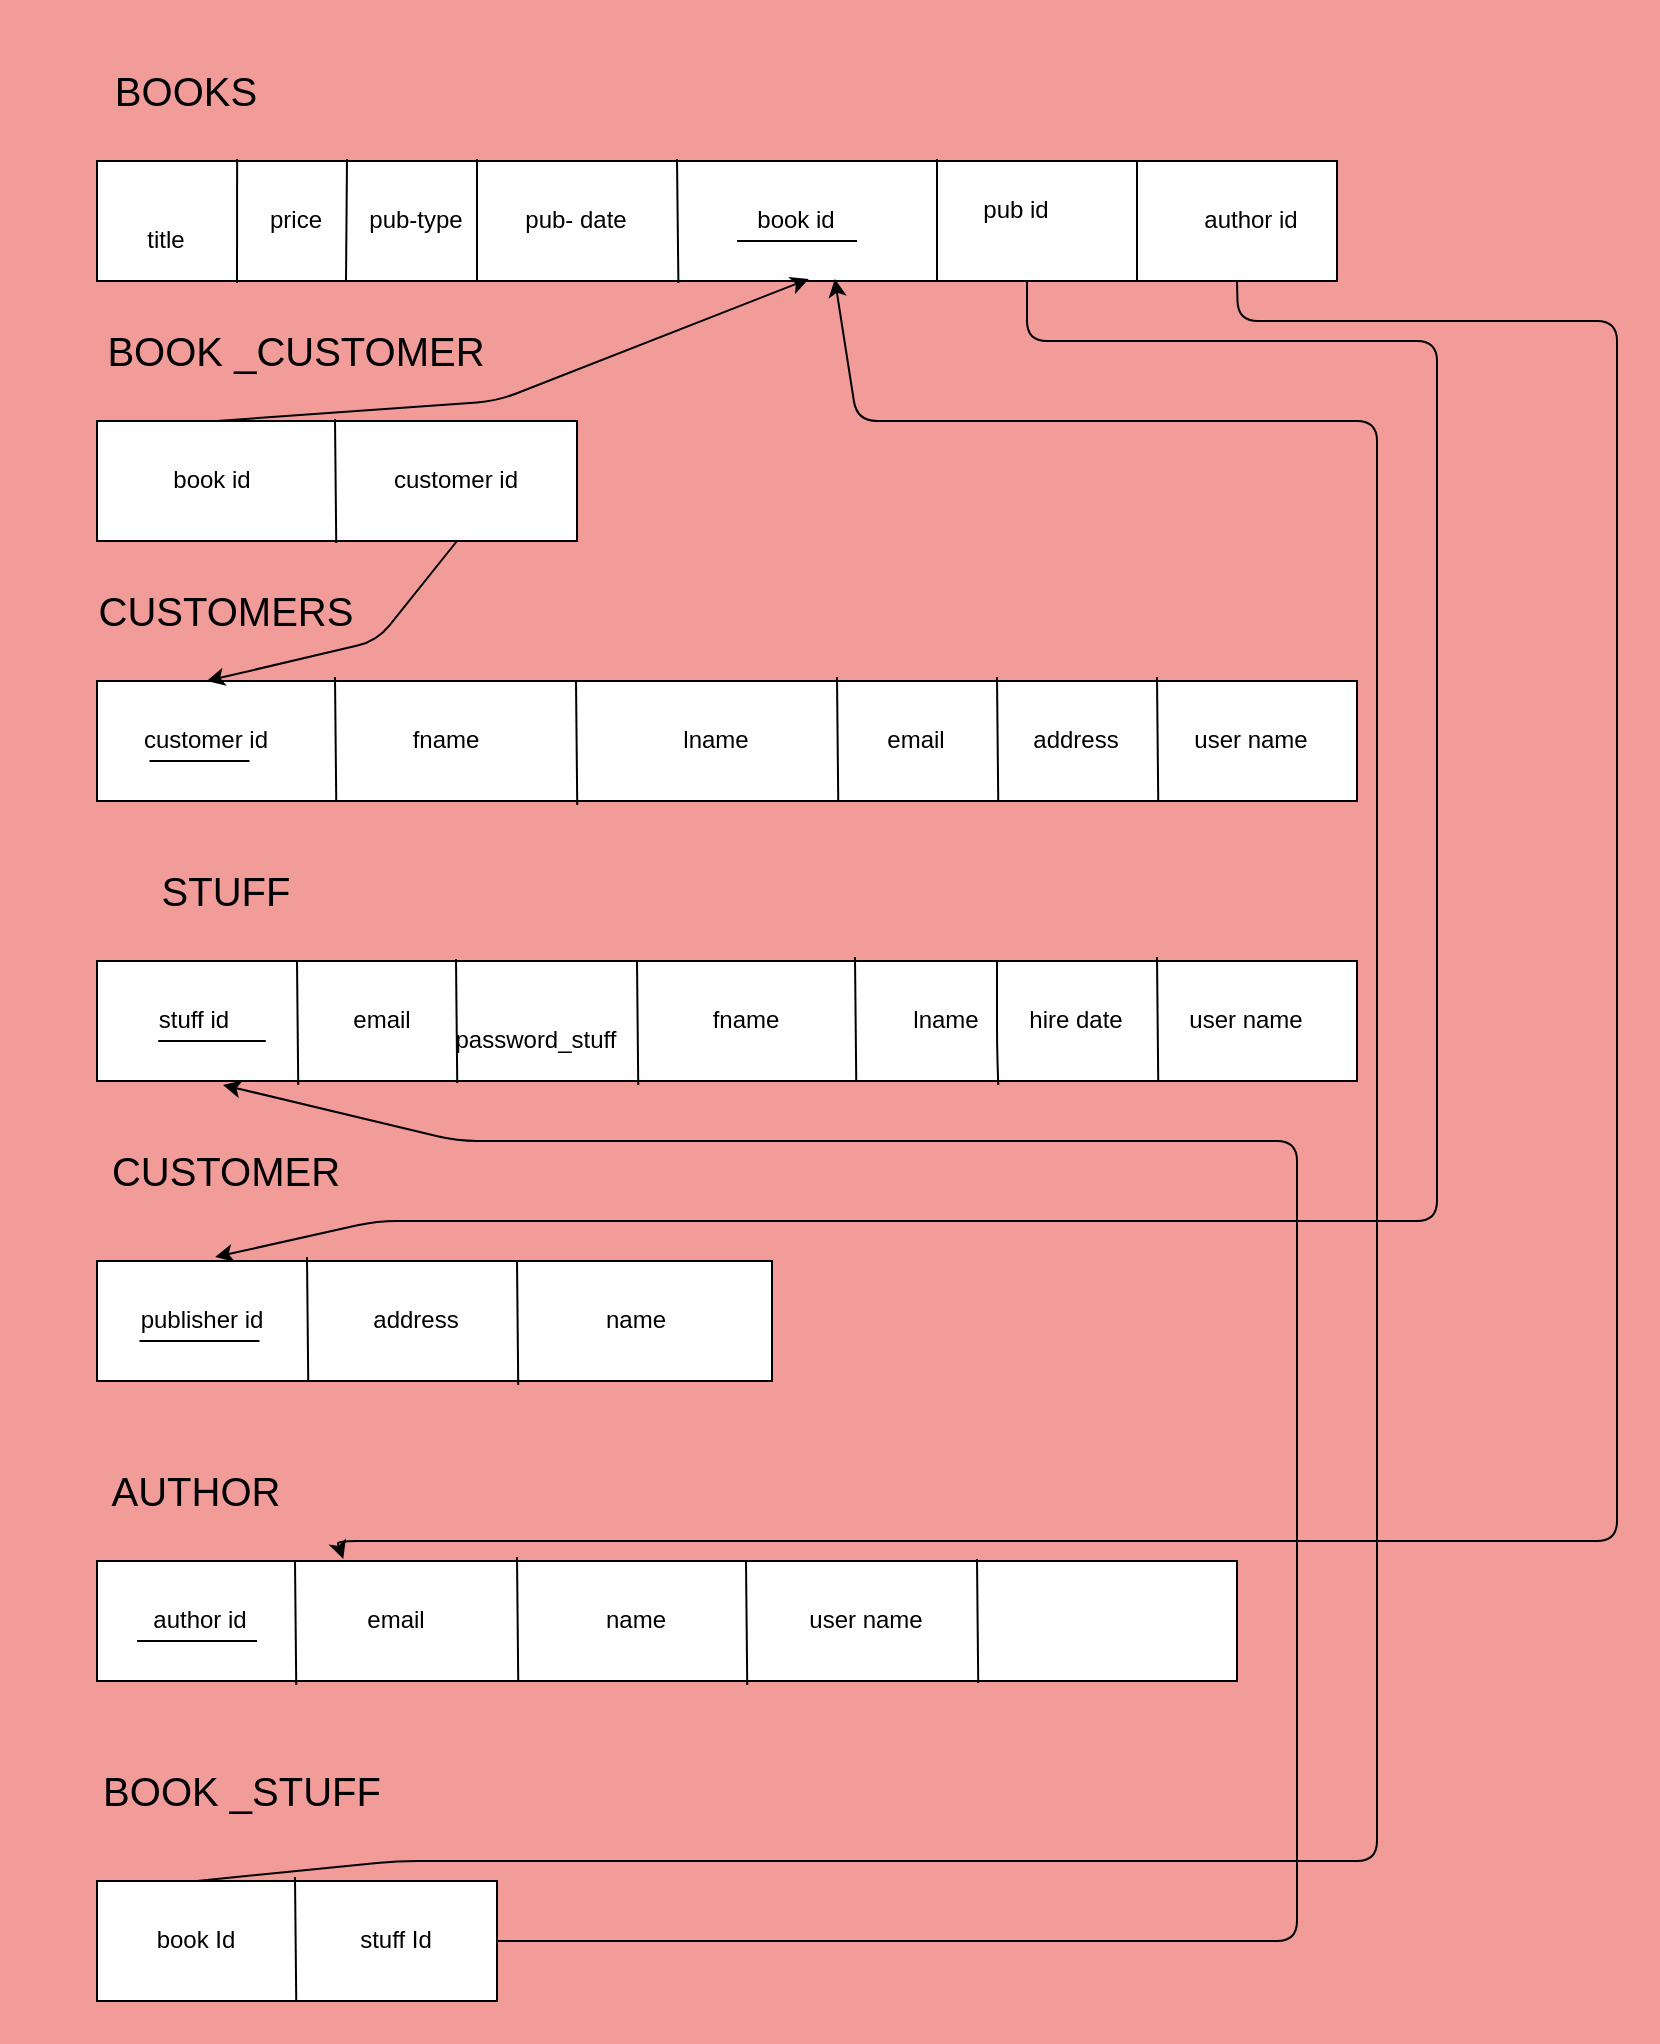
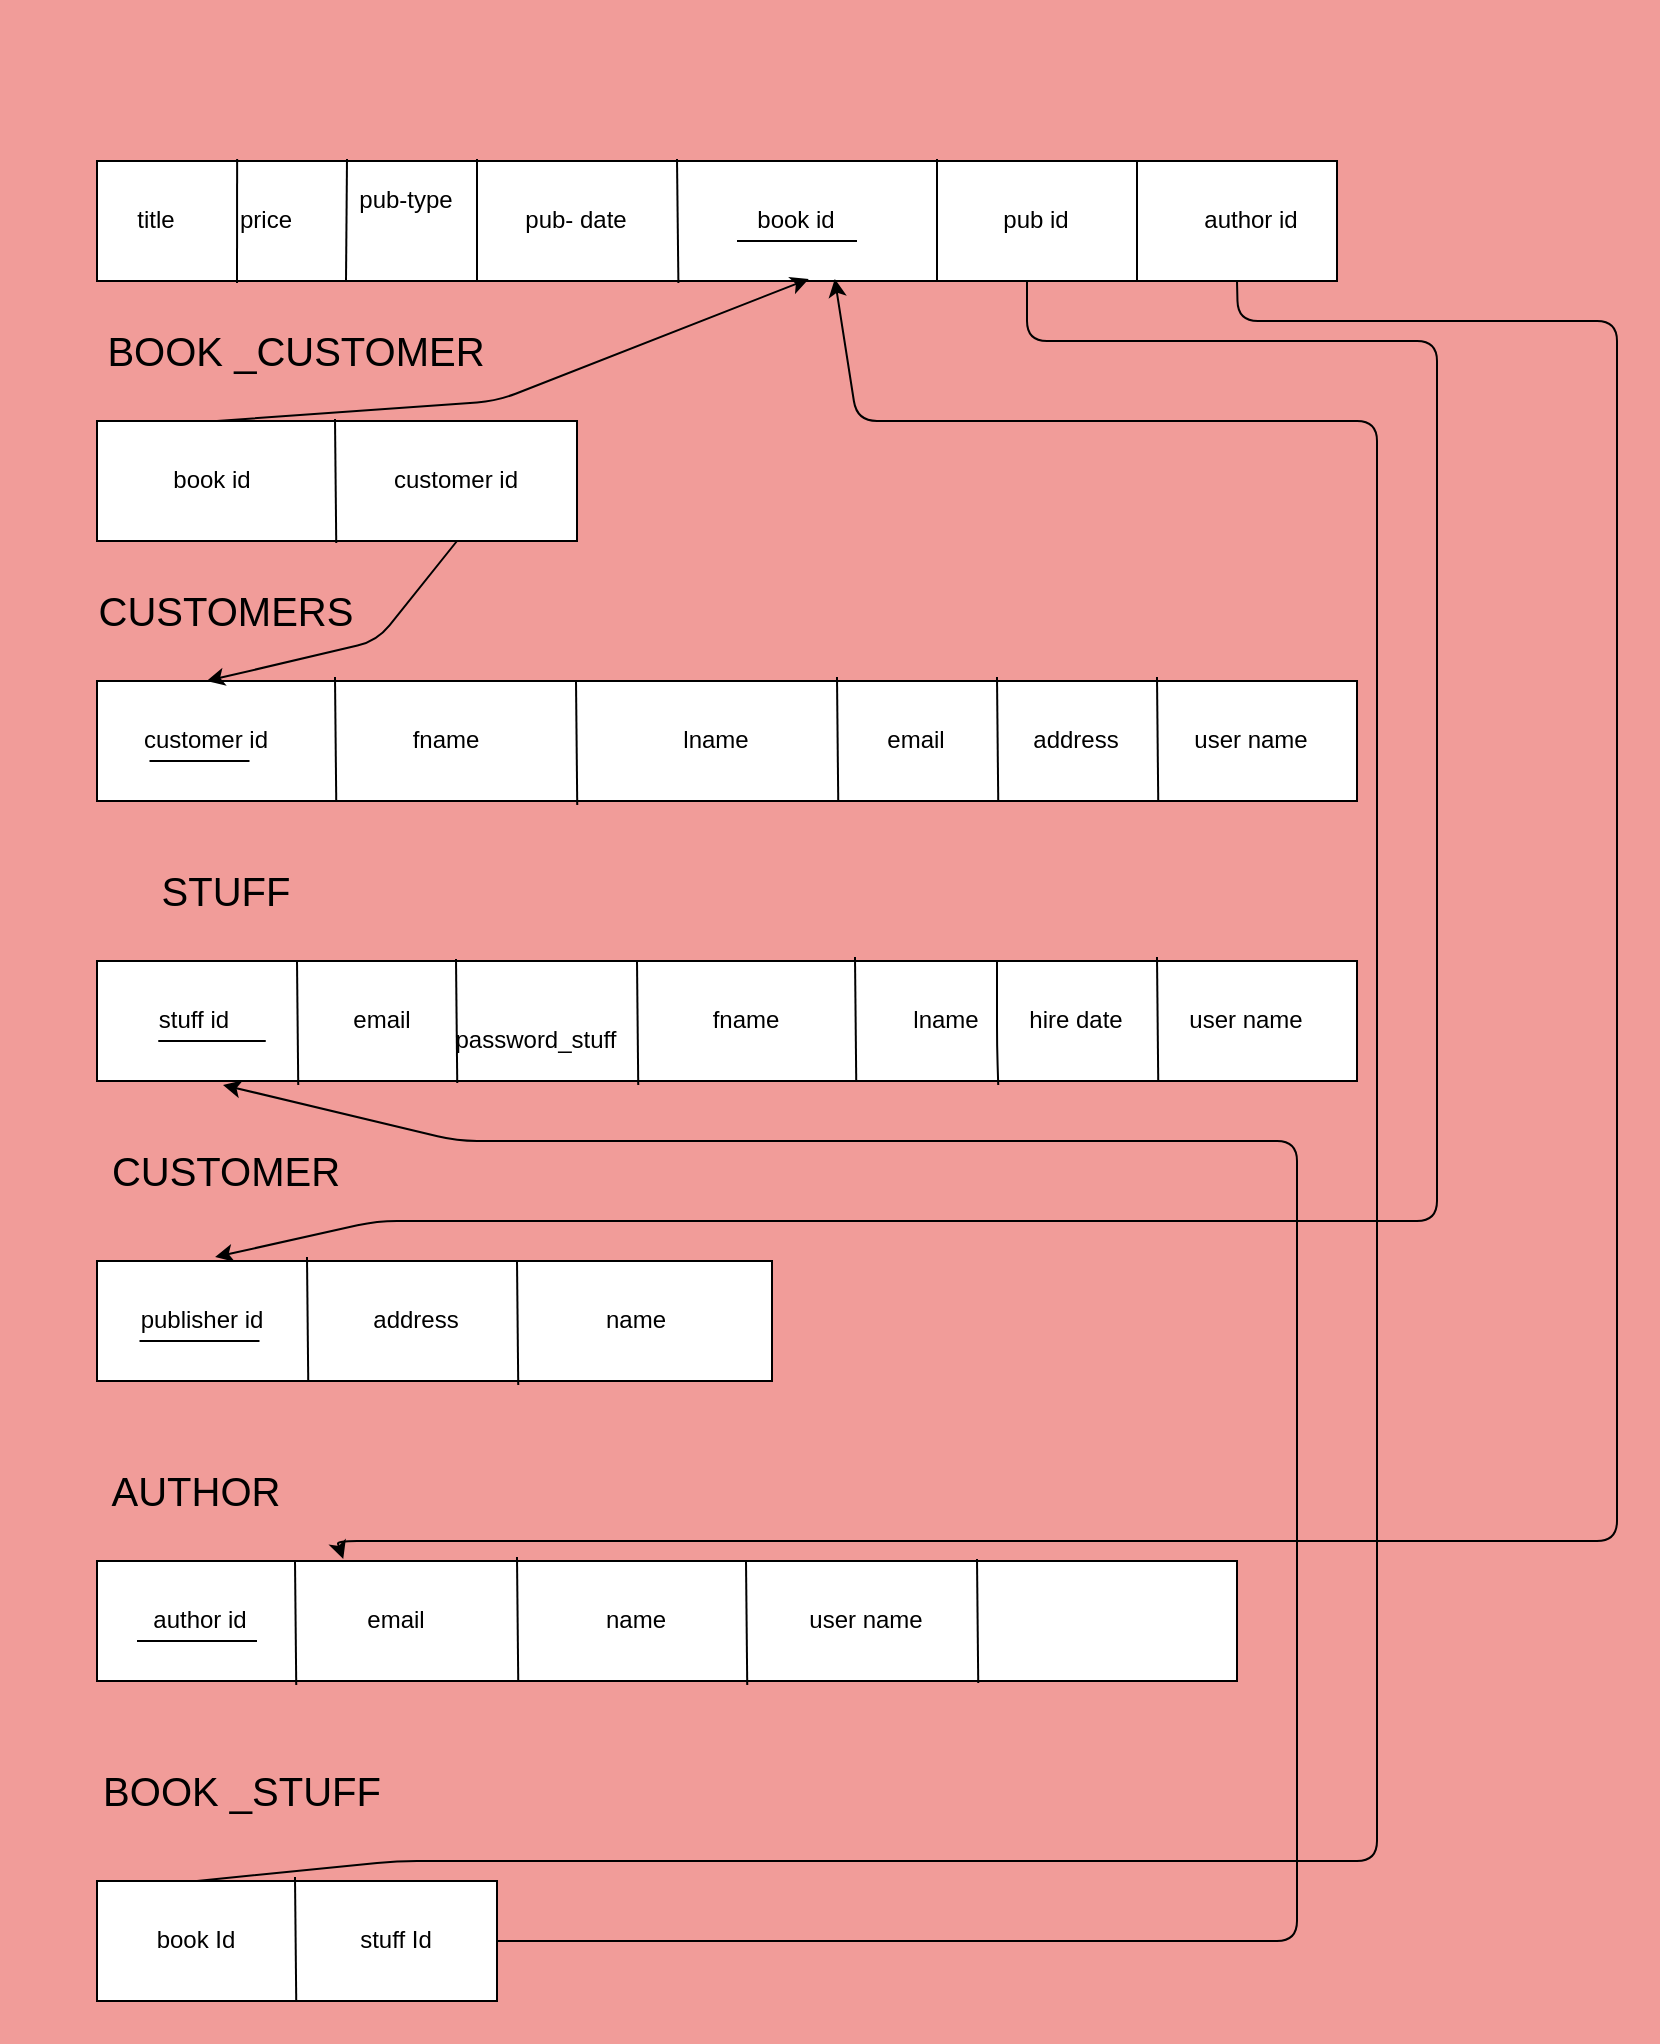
(187, 91) -> none
(1017, 211) -> (1037, 221)
(297, 221) -> (267, 221)
(417, 221) -> (407, 201)
(167, 241) -> (157, 221)
